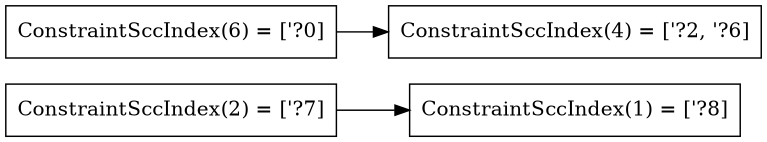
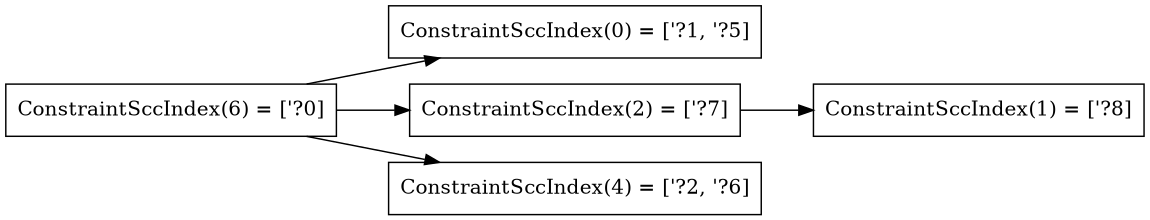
none -> (575, 32)
none -> (366, 110)
